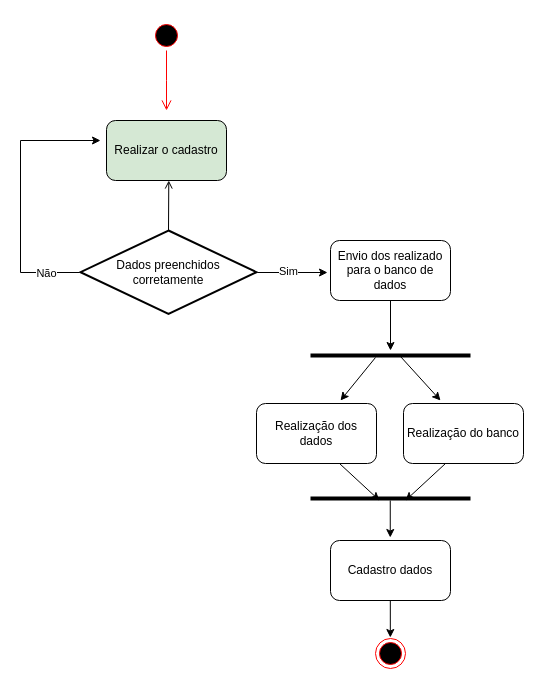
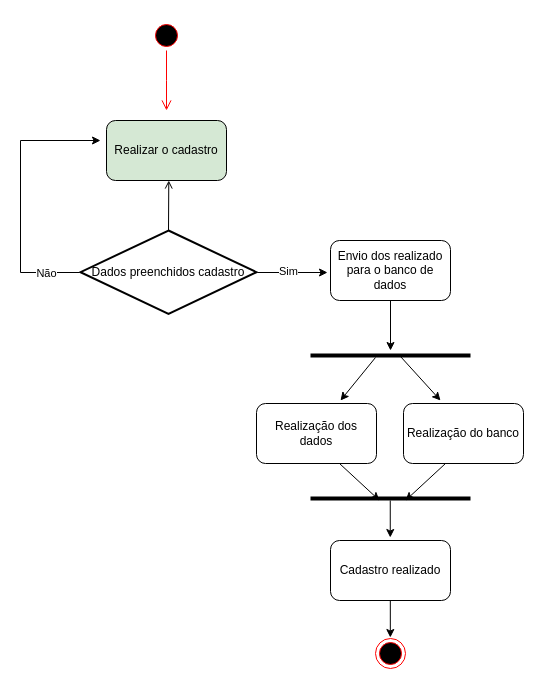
(169, 273) -> (169, 273)
(391, 571) -> (391, 571)
